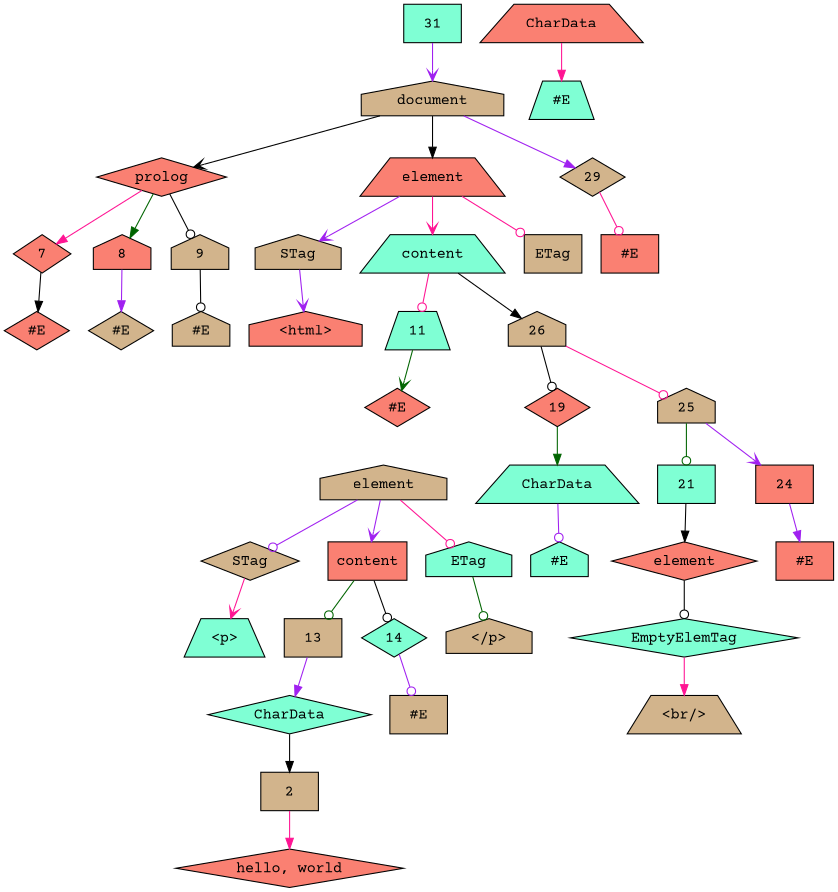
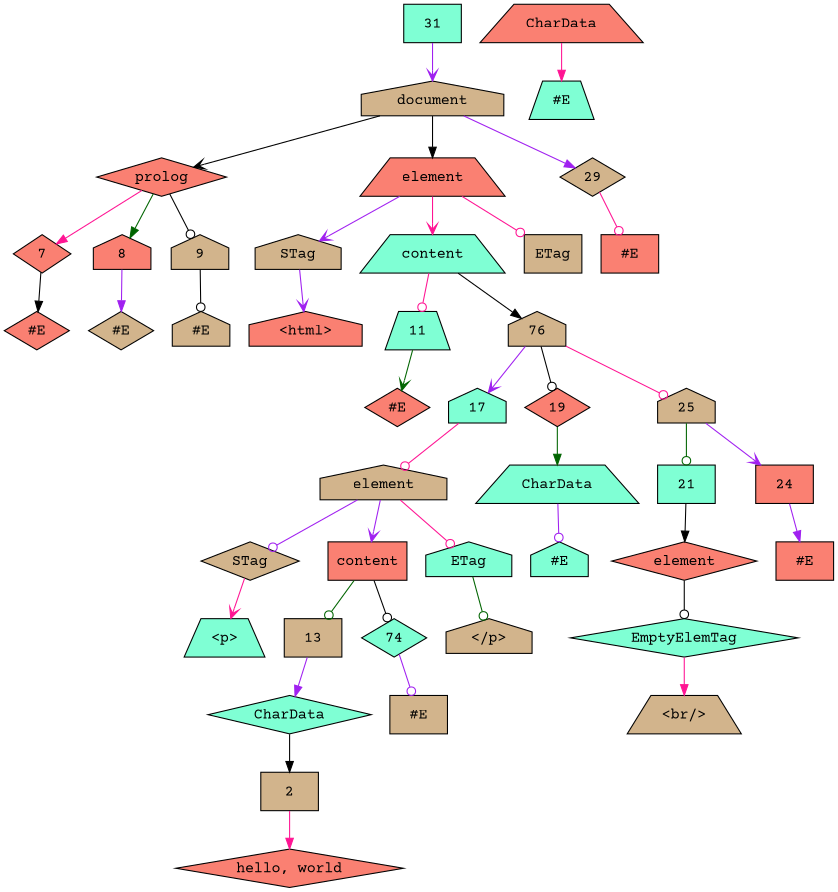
(537, 331) -> (537, 331)
none -> (477, 407)
(394, 638) -> (394, 638)
